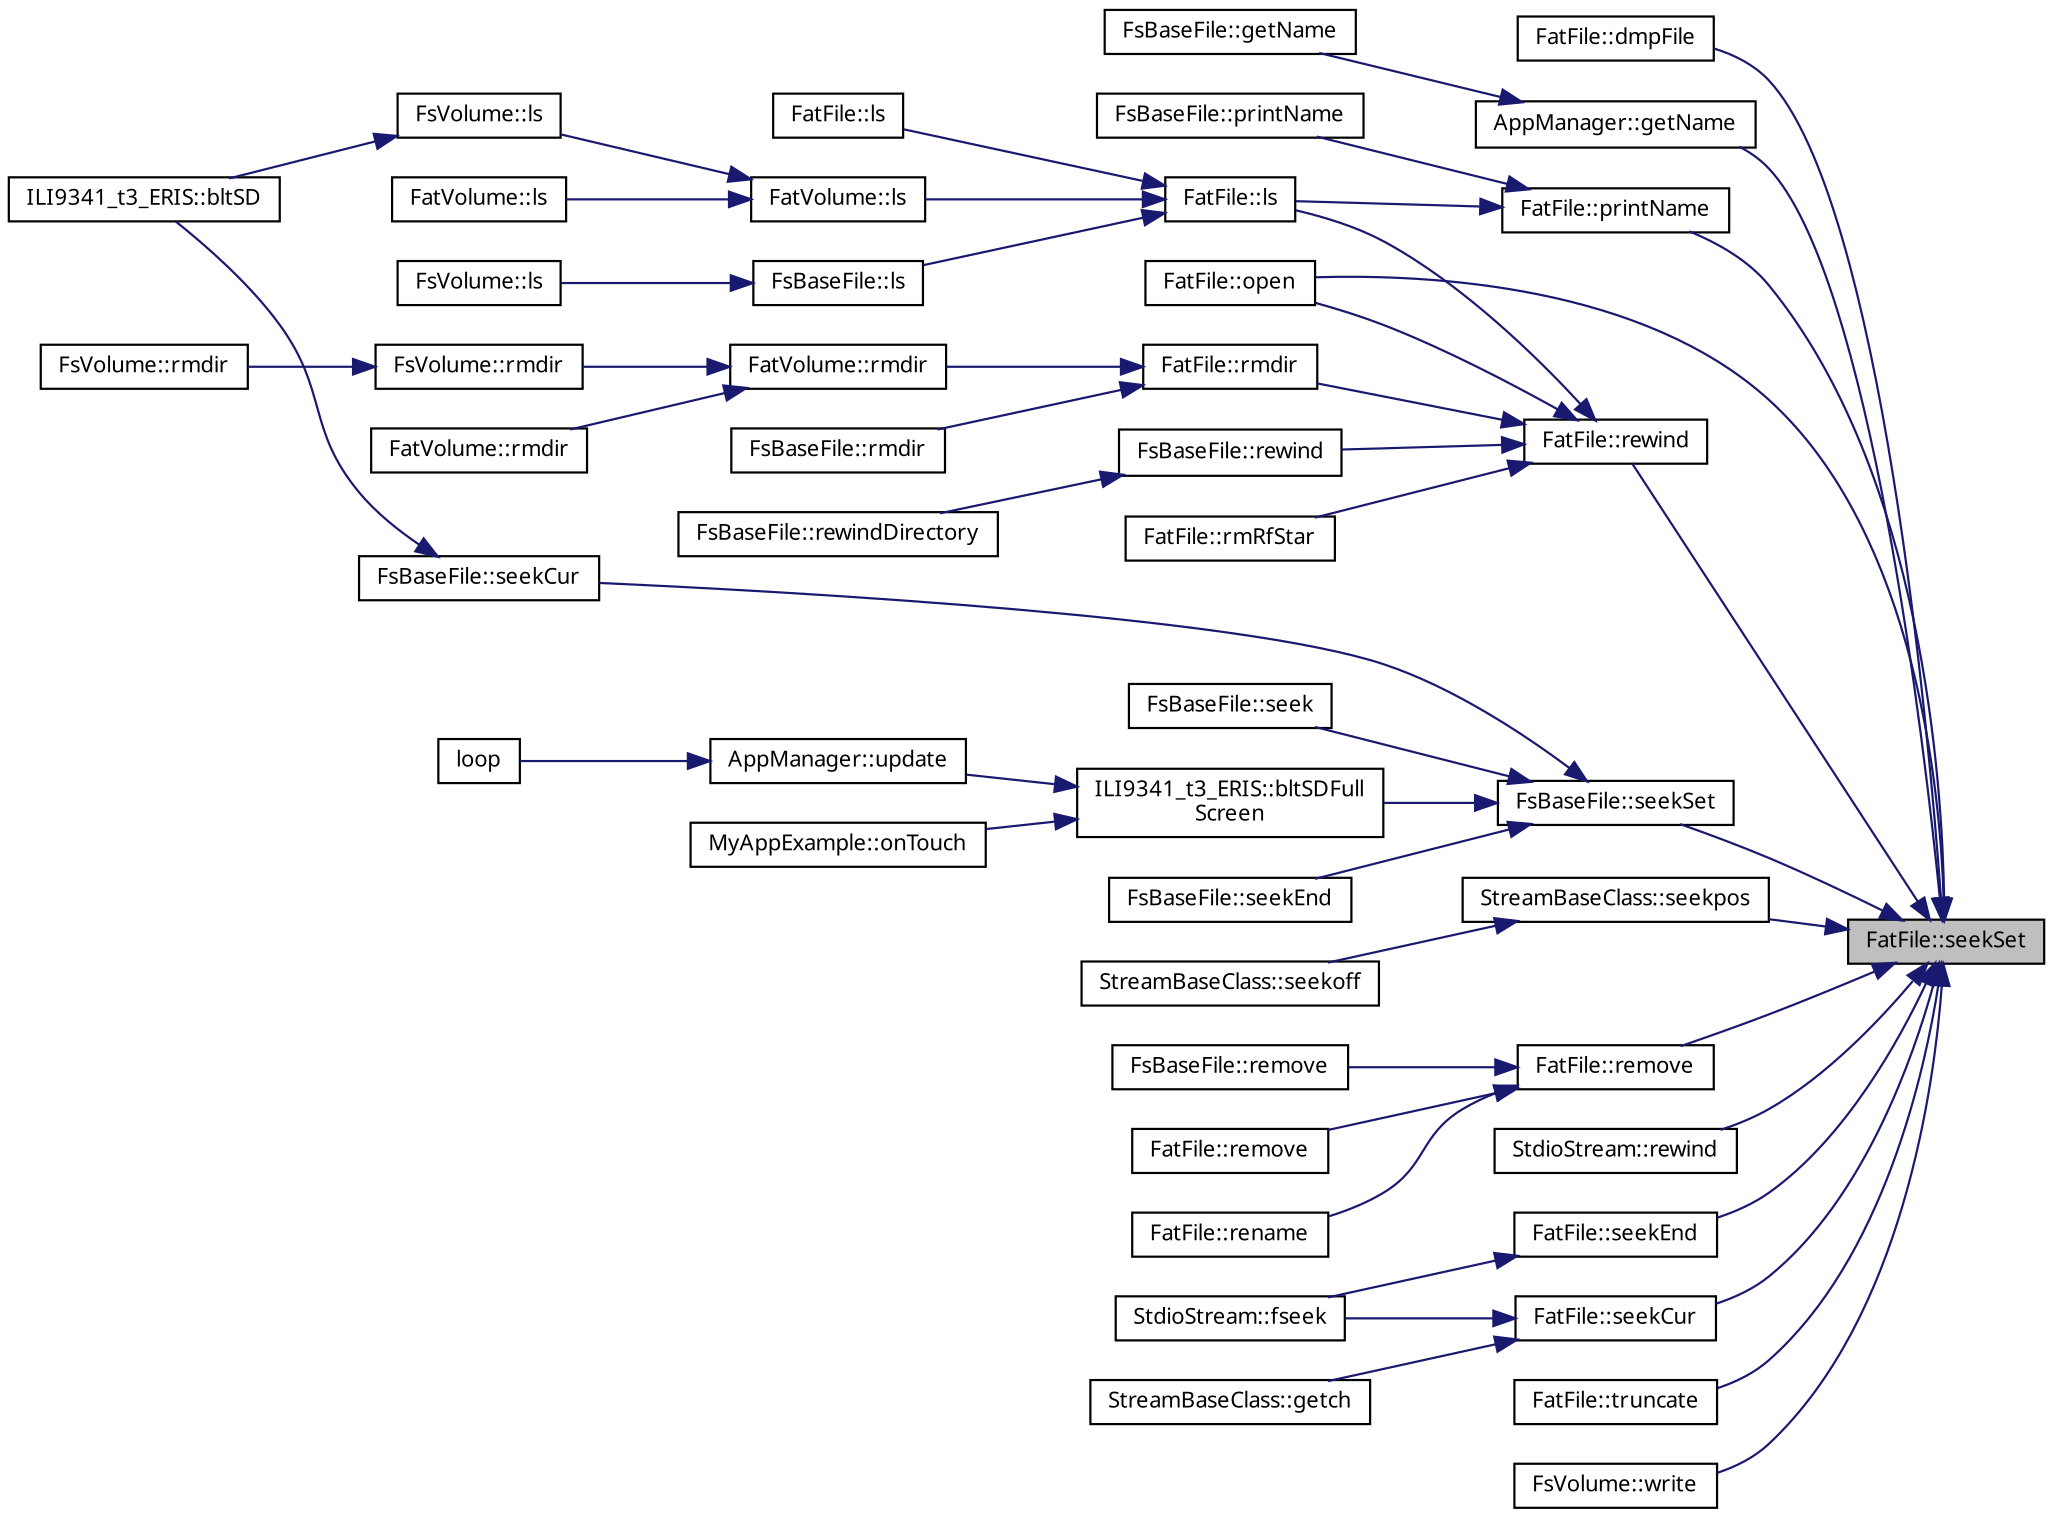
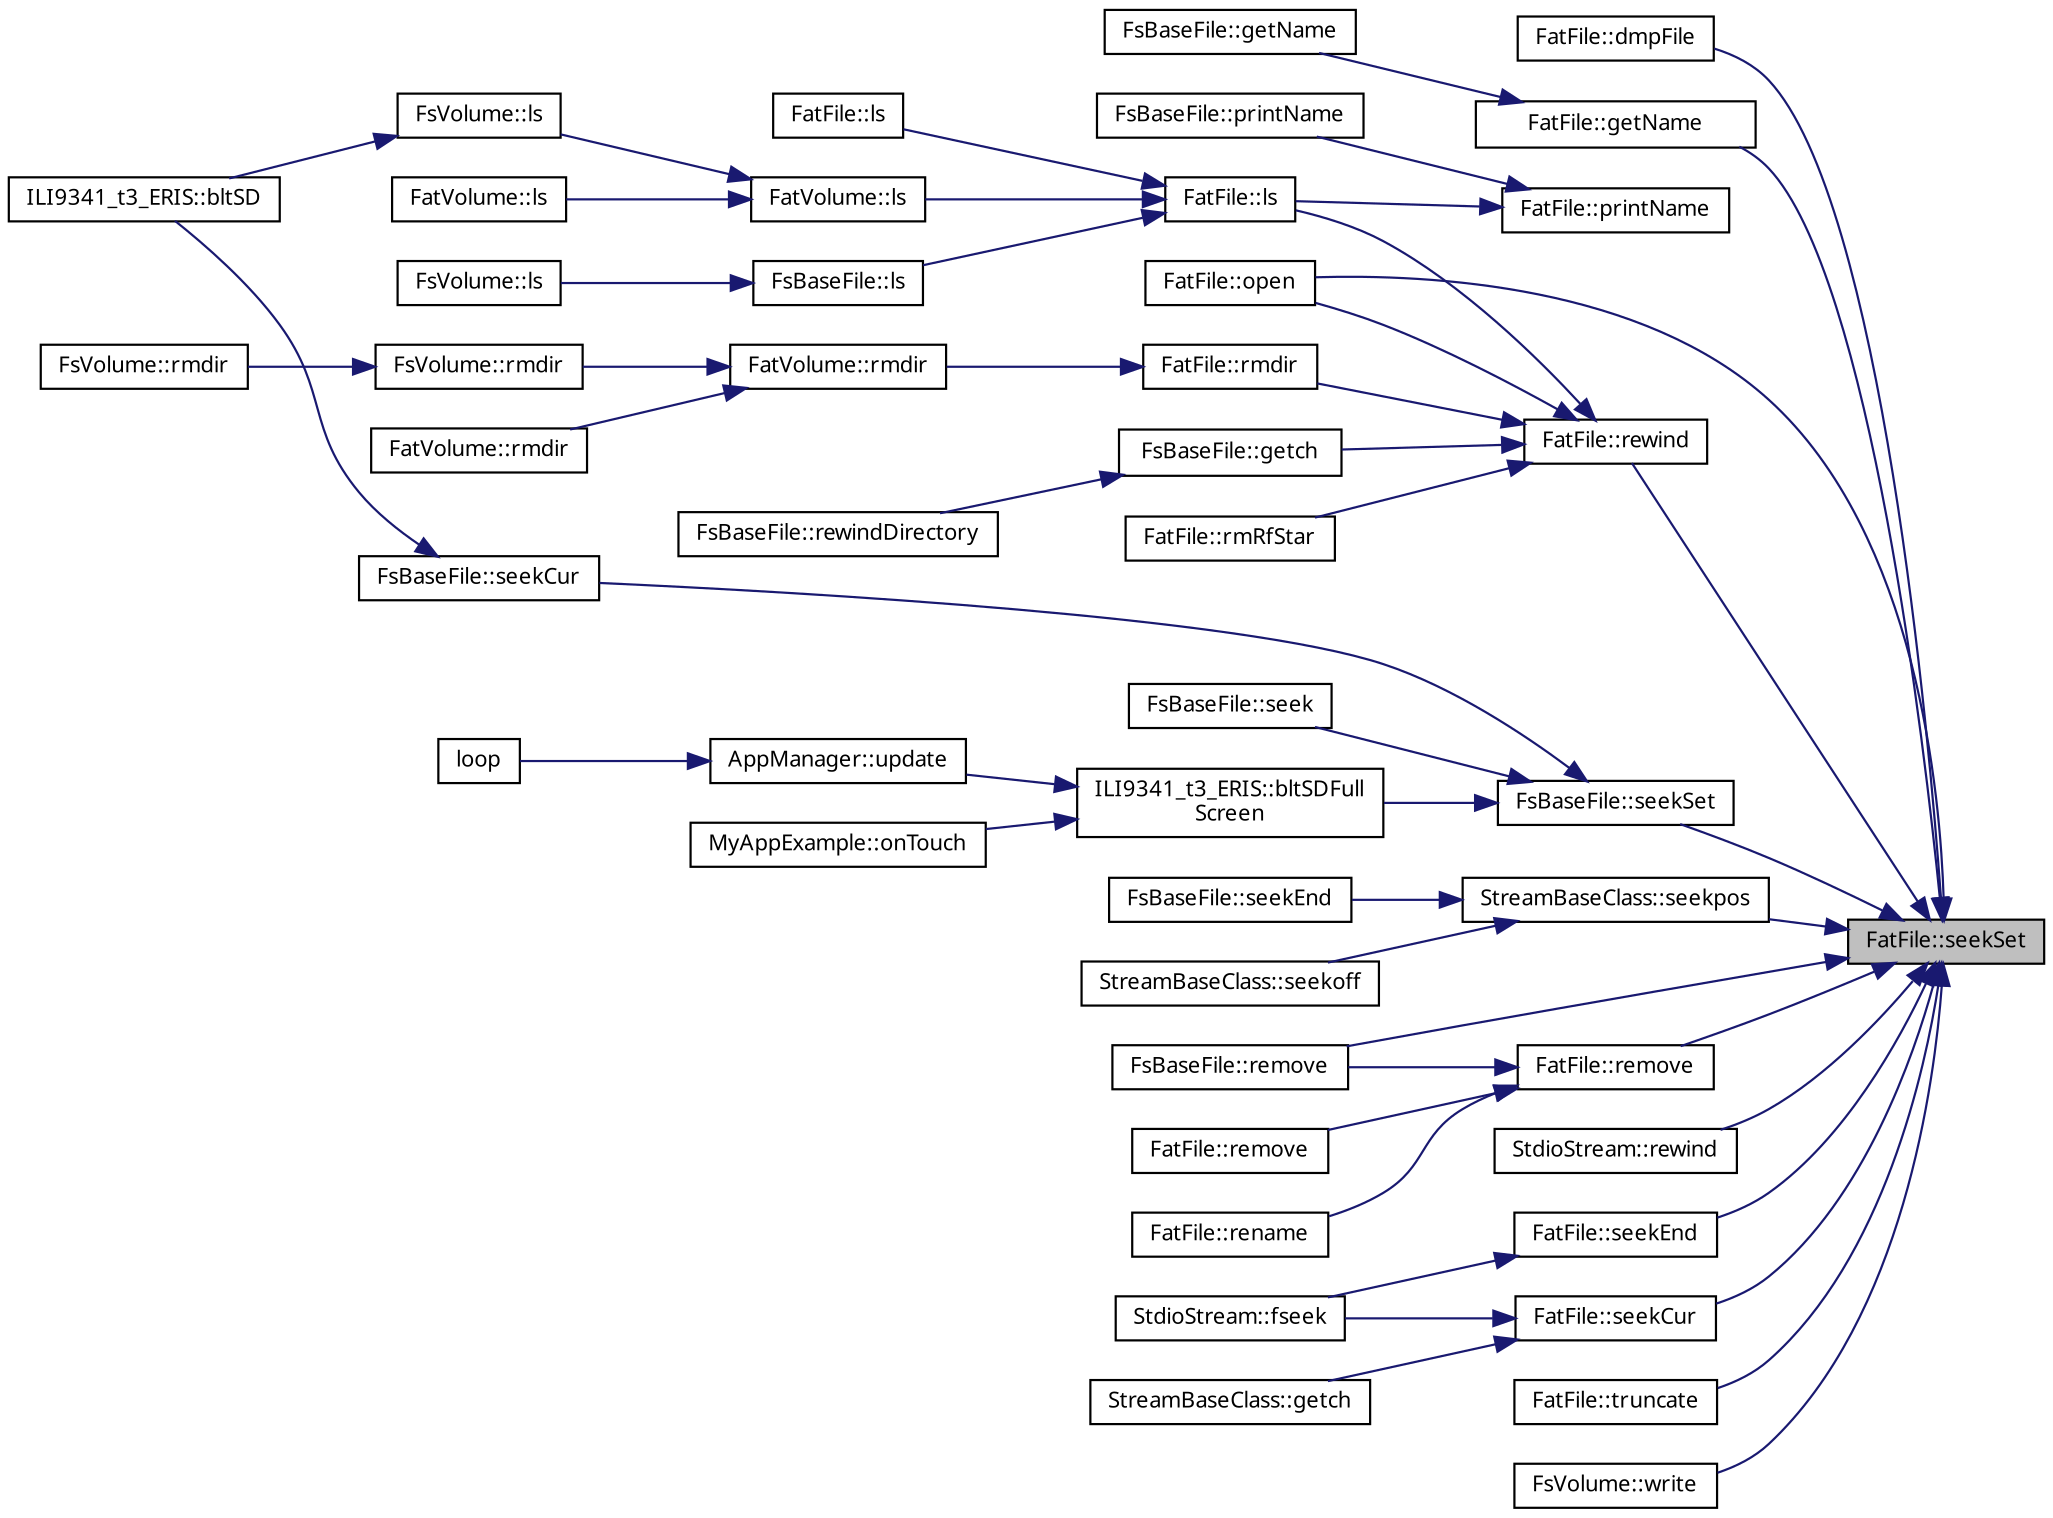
(1616, 124) -> (1616, 124)
(1852, 426) -> (1586, 1004)
(838, 450) -> none
(1230, 453) -> (1230, 453)
(1412, 854) -> (1396, 900)
